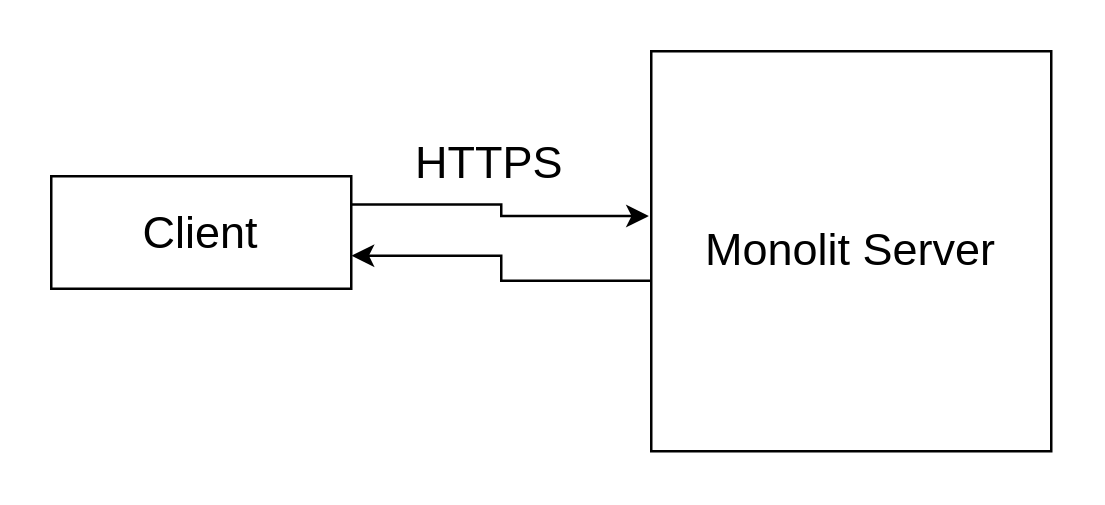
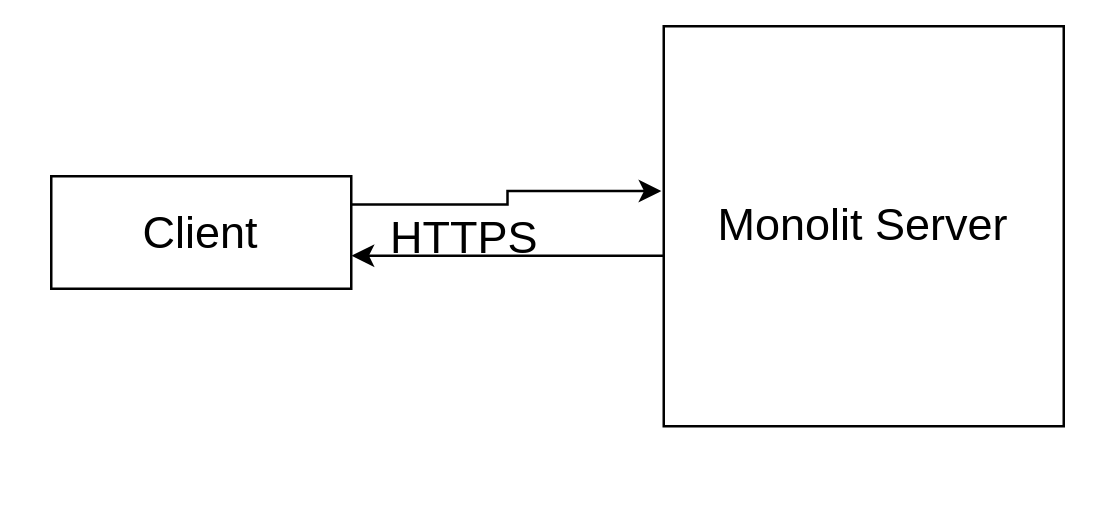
(489, 164) -> (464, 239)
(851, 251) -> (864, 226)
